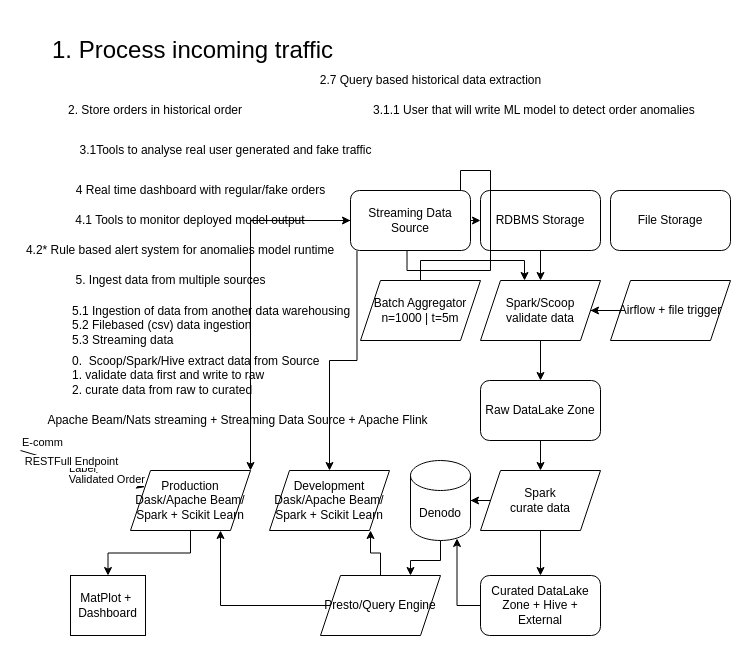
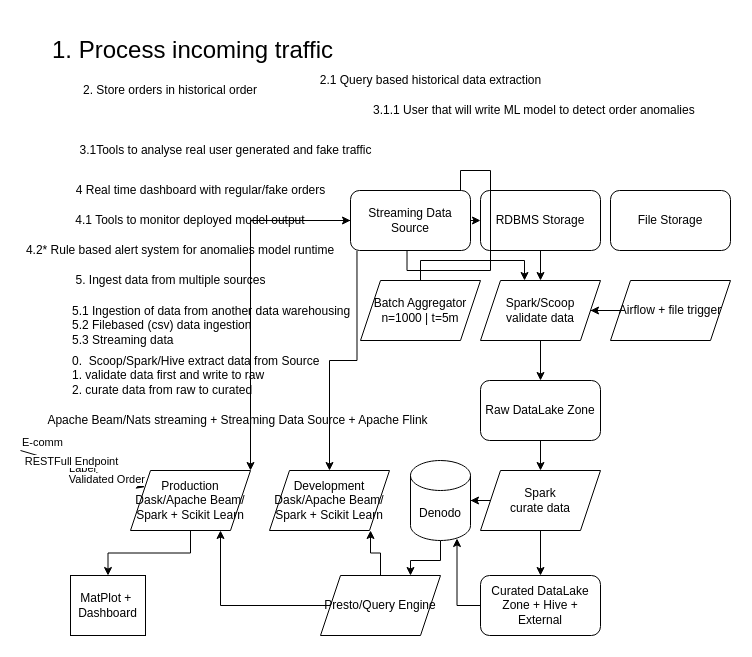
(431, 81) -> (431, 81)
(156, 111) -> (171, 91)
